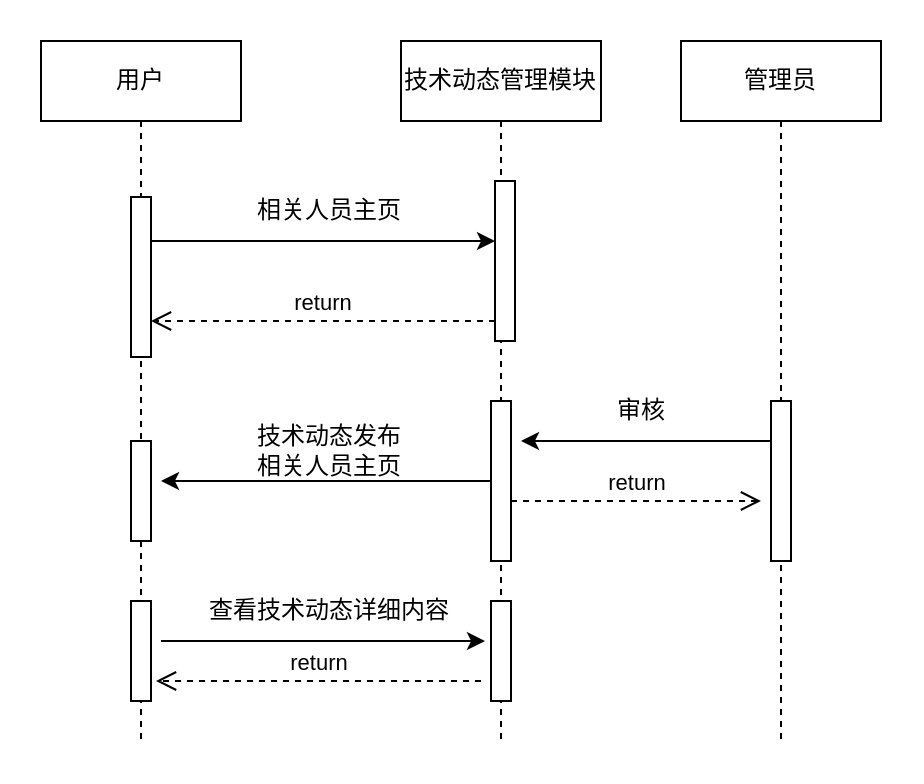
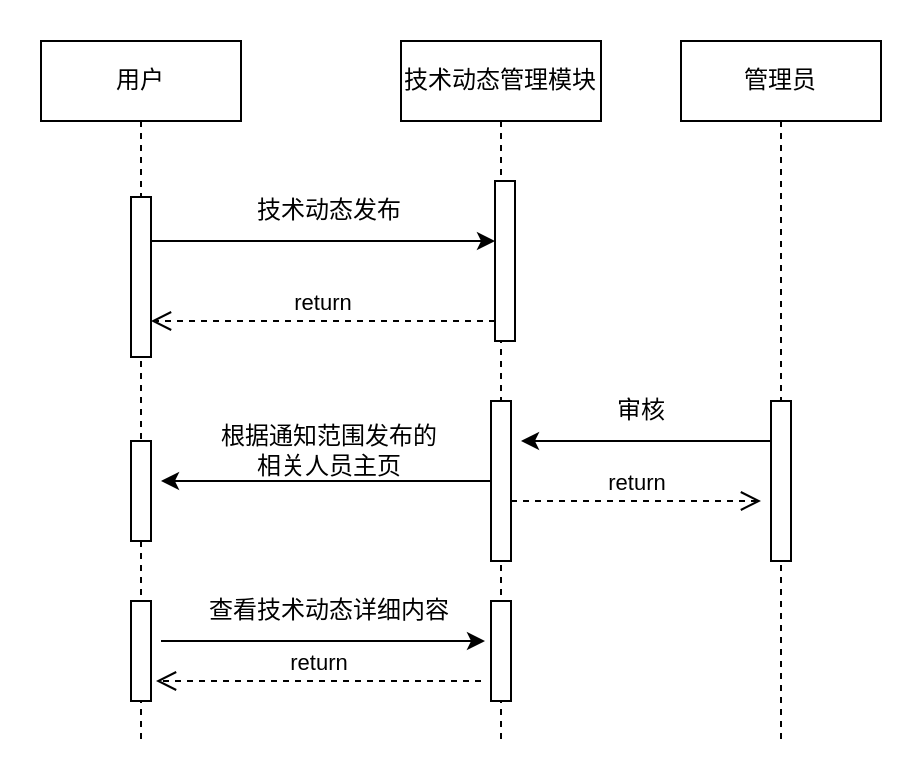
(330, 211) -> (330, 211)
(330, 451) -> (330, 451)
